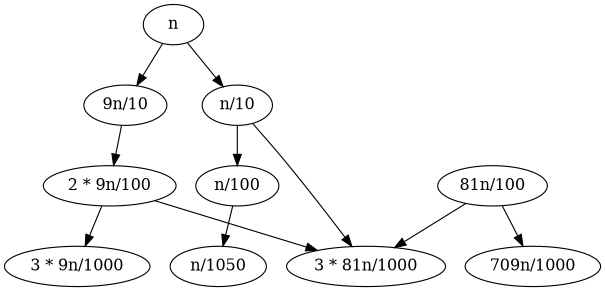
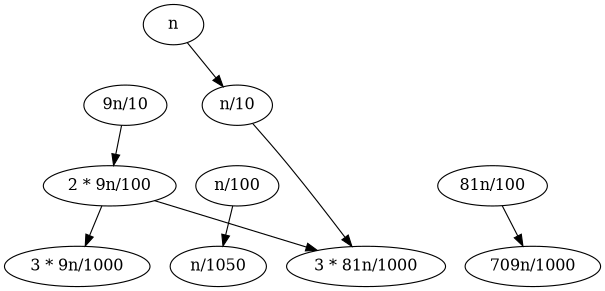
(153, 60) -> none
(237, 140) -> none
(435, 223) -> none
